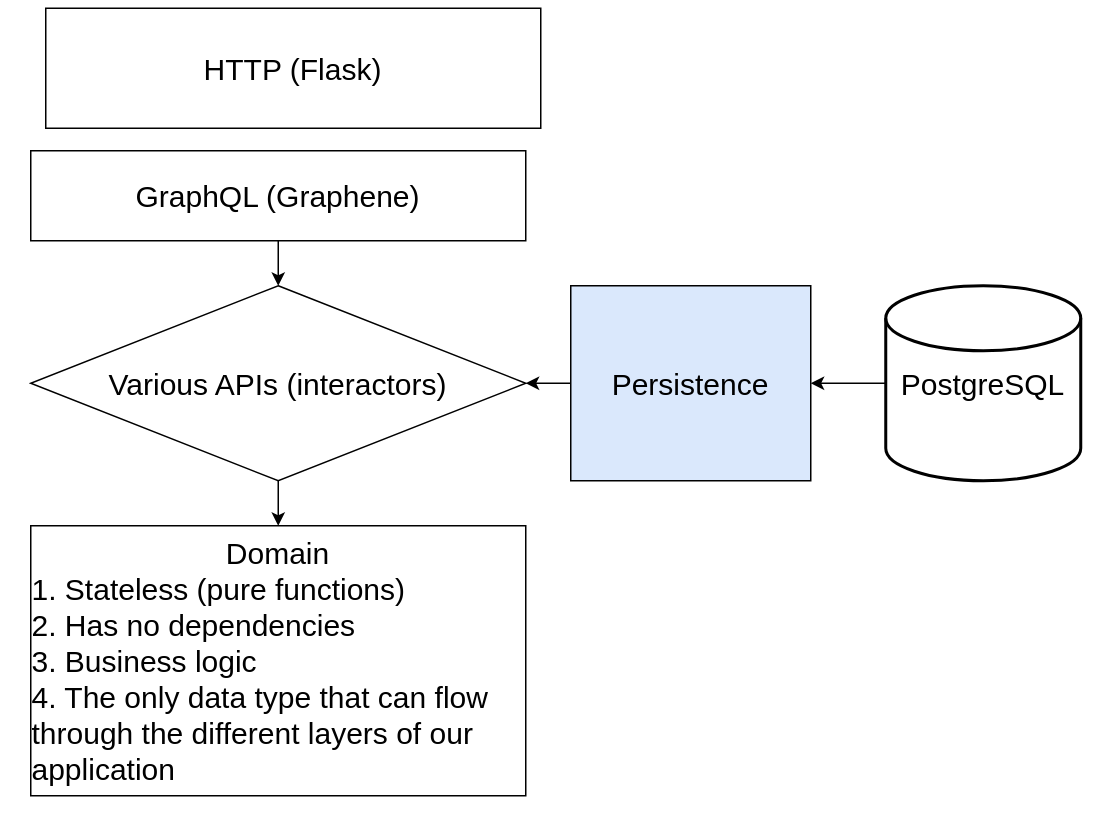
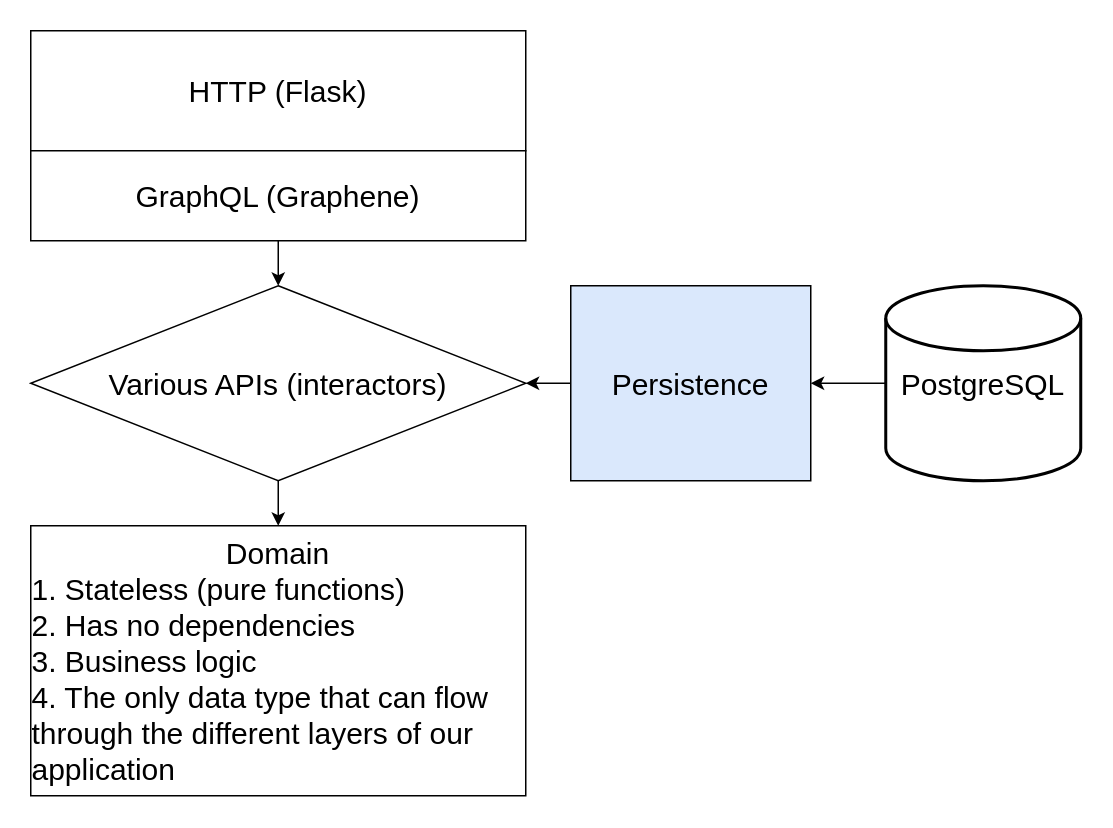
(293, 68) -> (278, 91)
